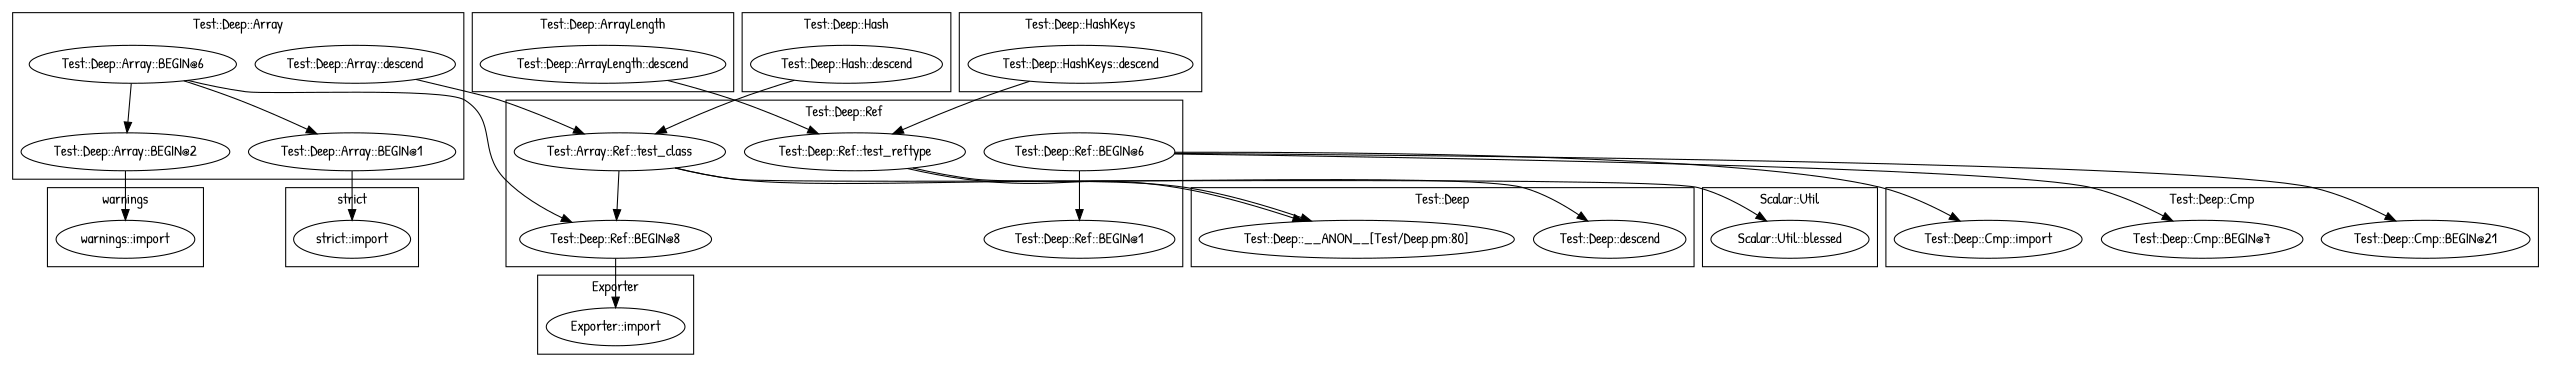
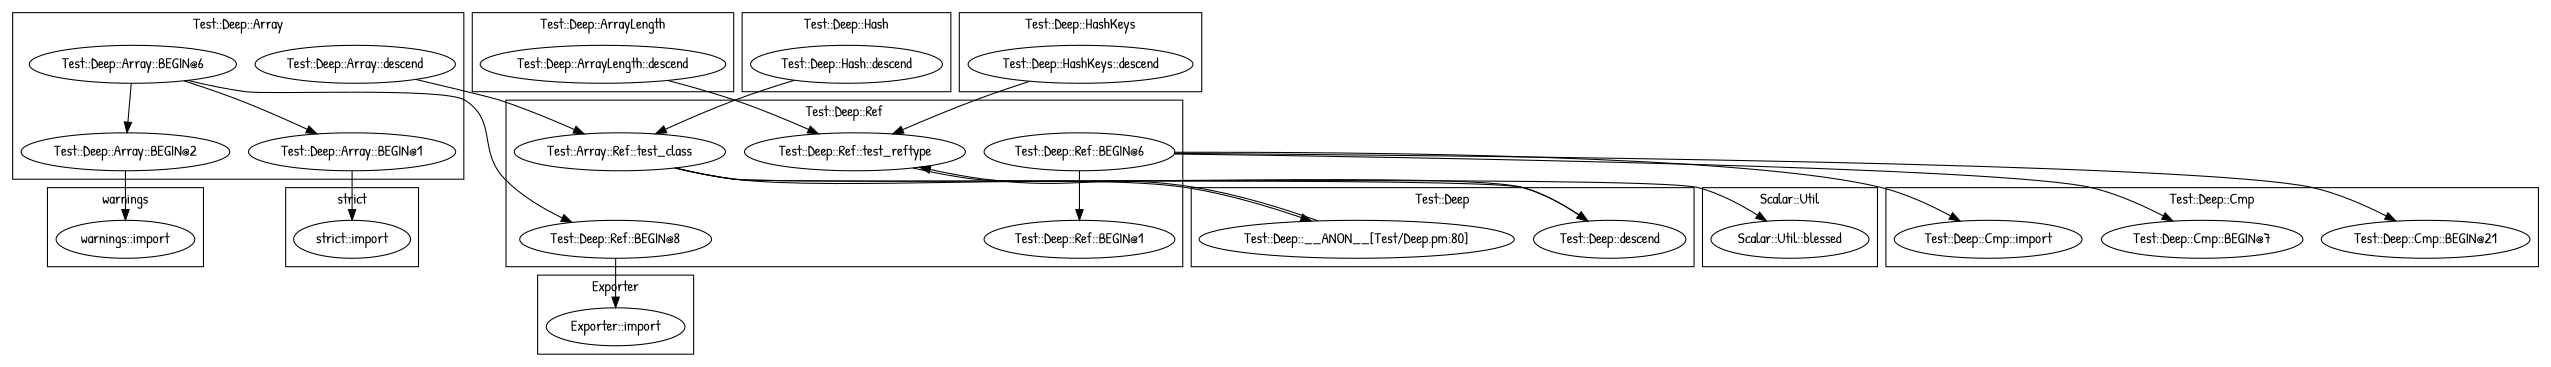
(1102, 181) -> (1126, 181)
(618, 190) -> (1130, 181)
